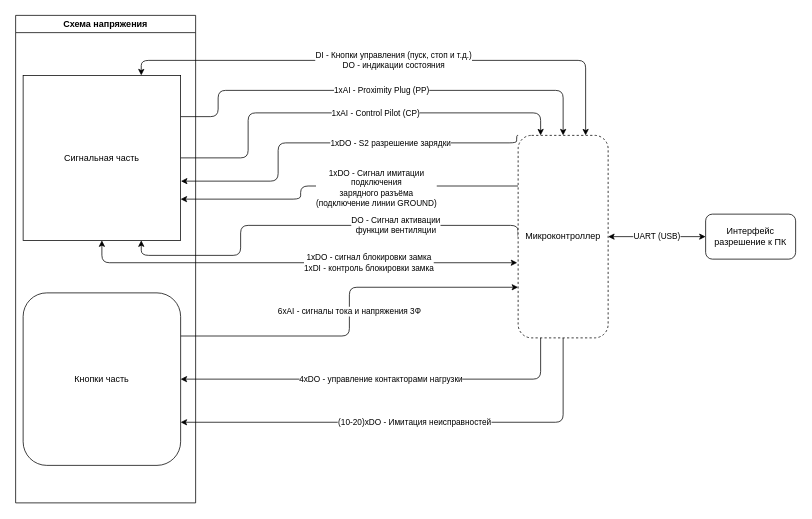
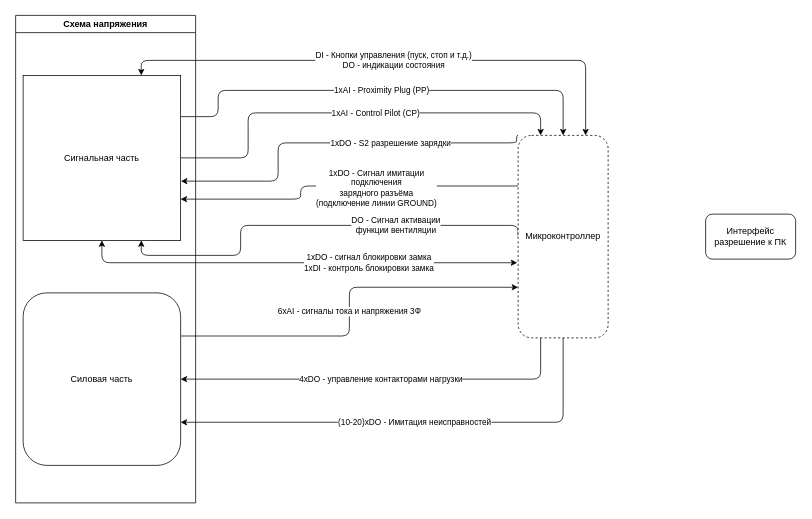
(657, 237) -> none
(102, 379) -> (102, 379)
